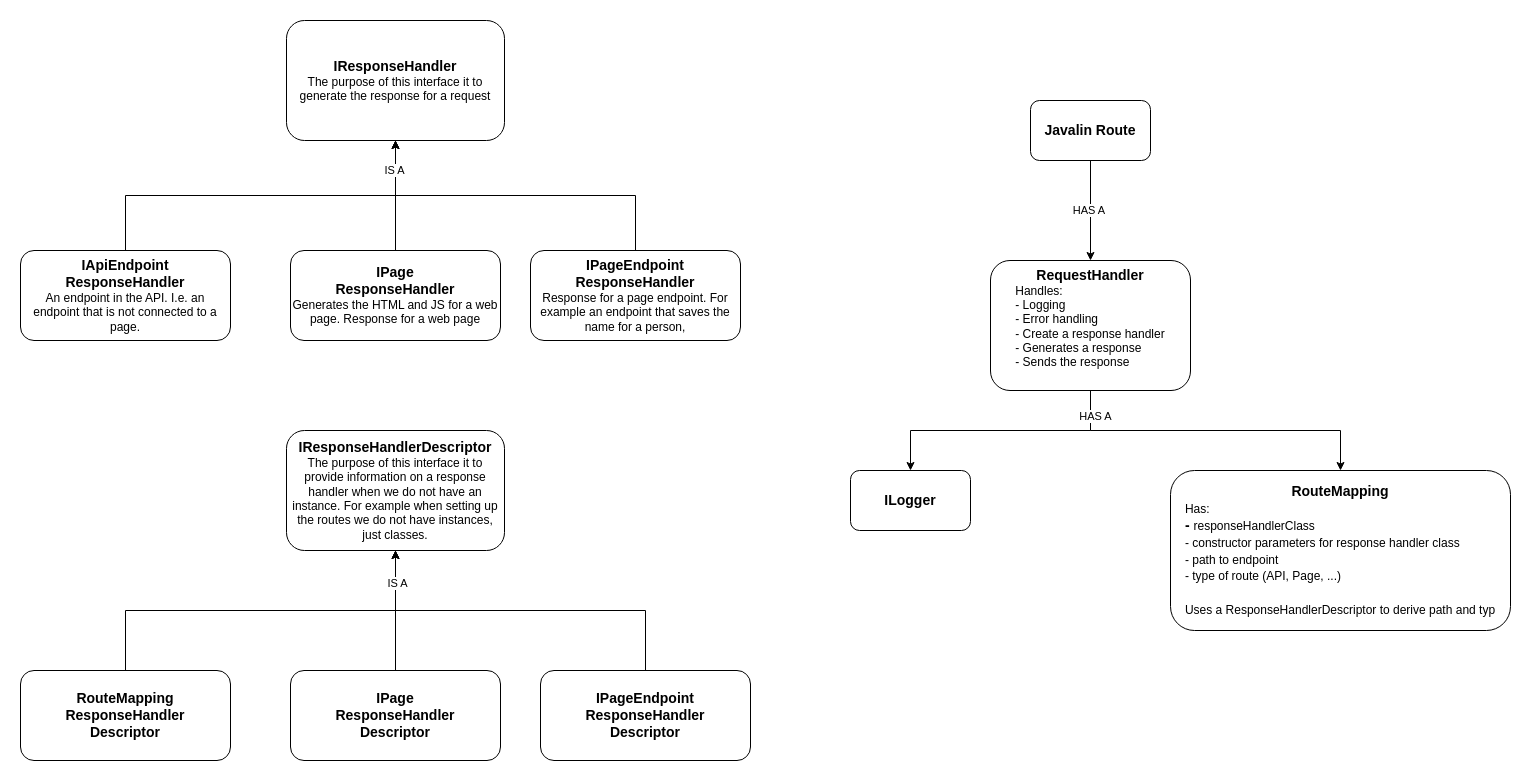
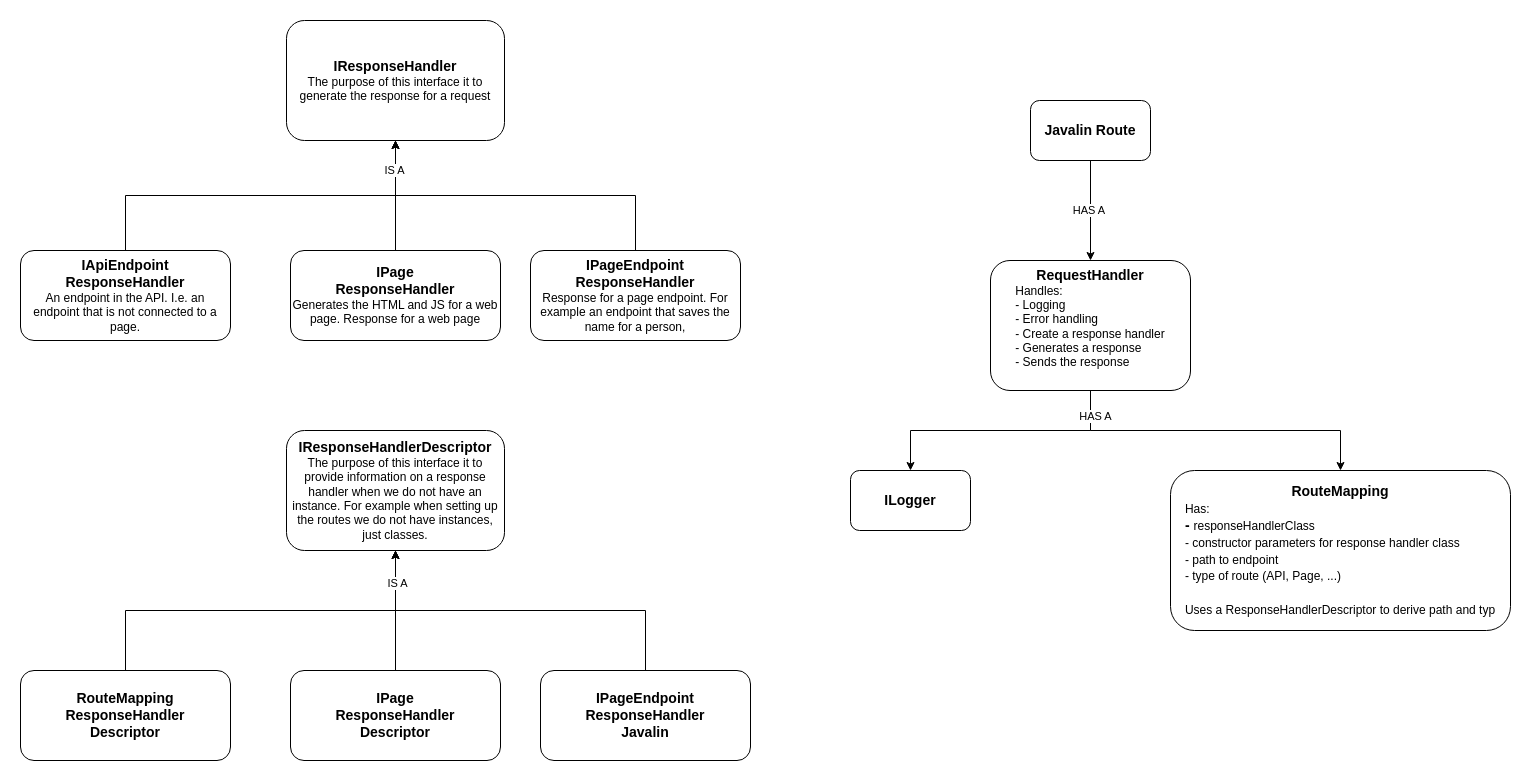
(646, 716) -> (646, 716)
